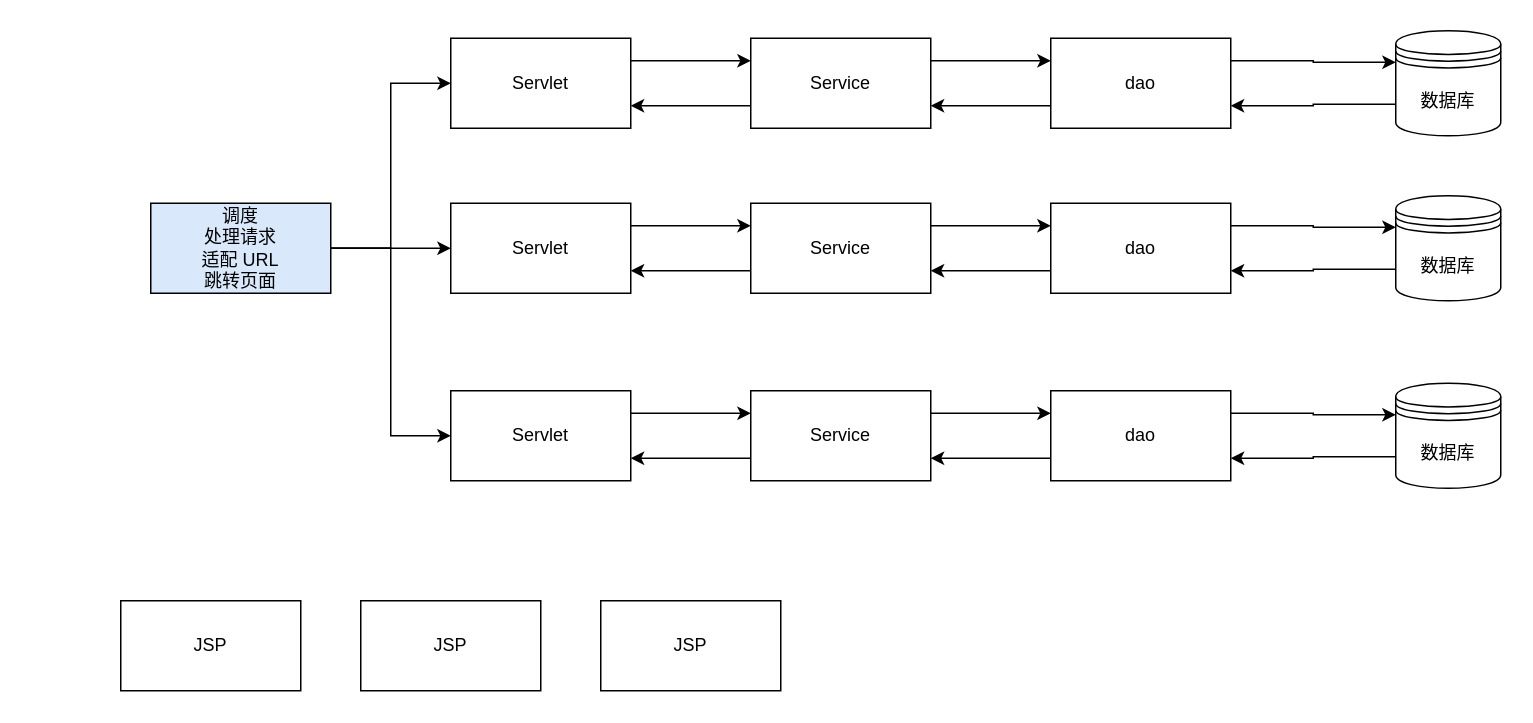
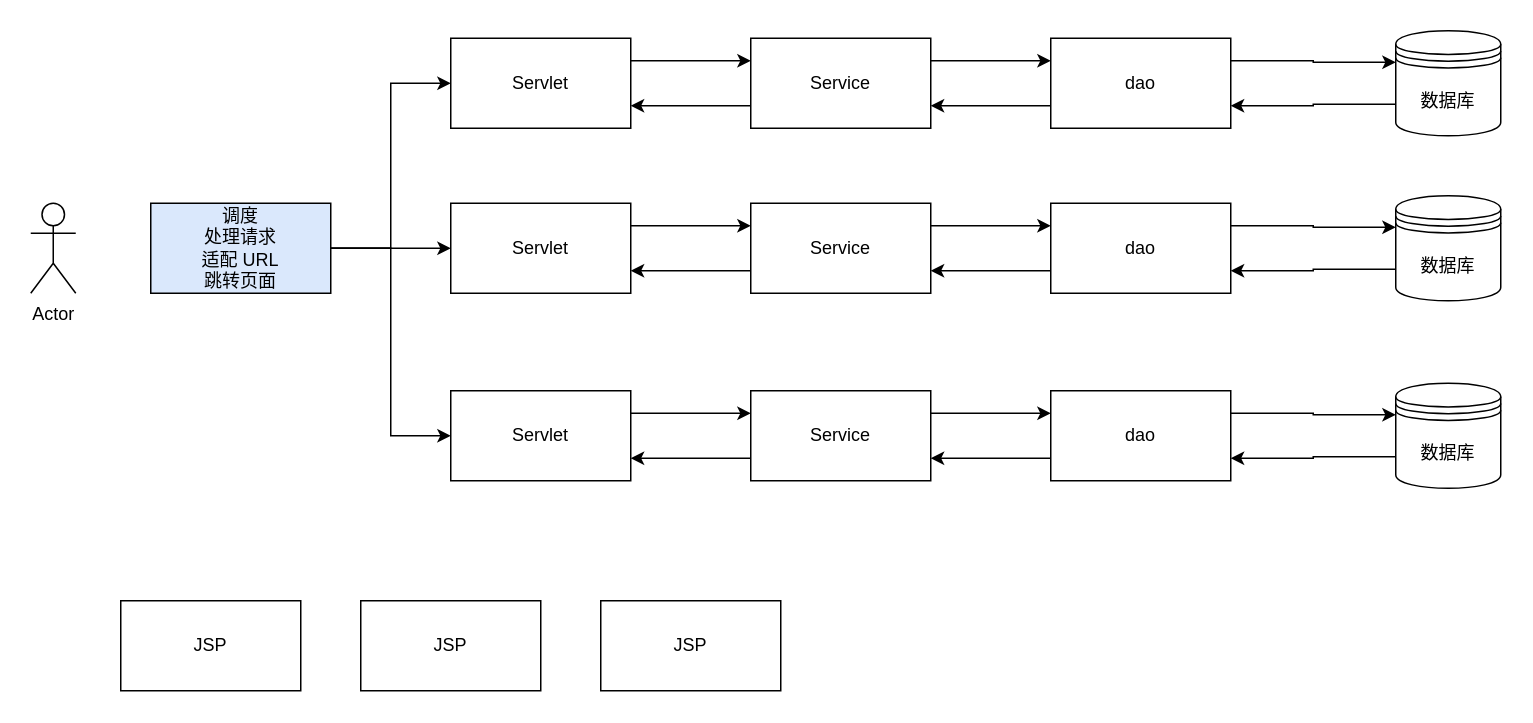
none -> (53, 248)
